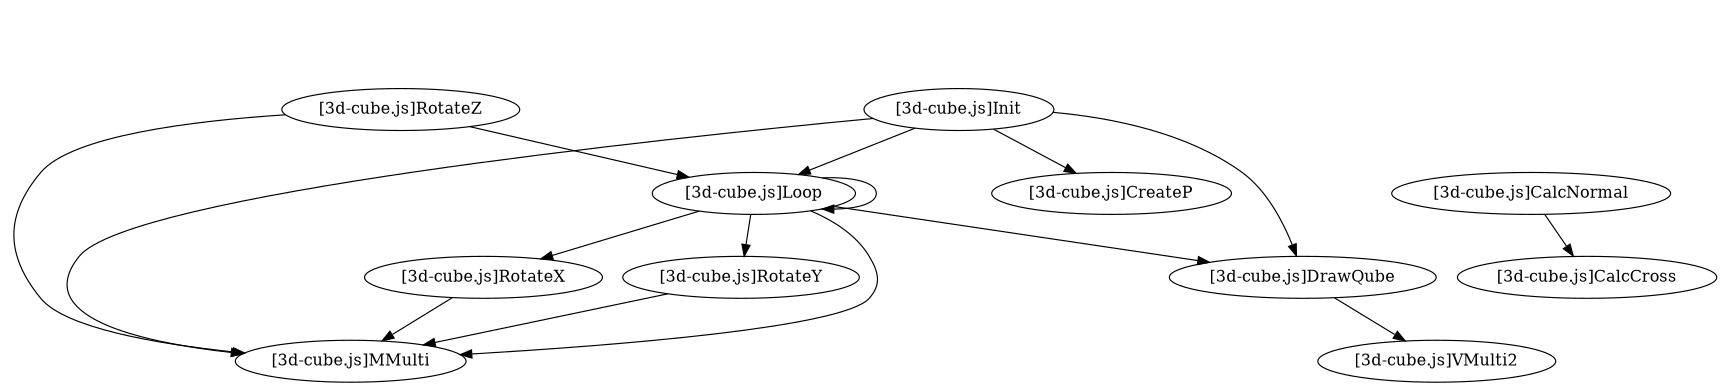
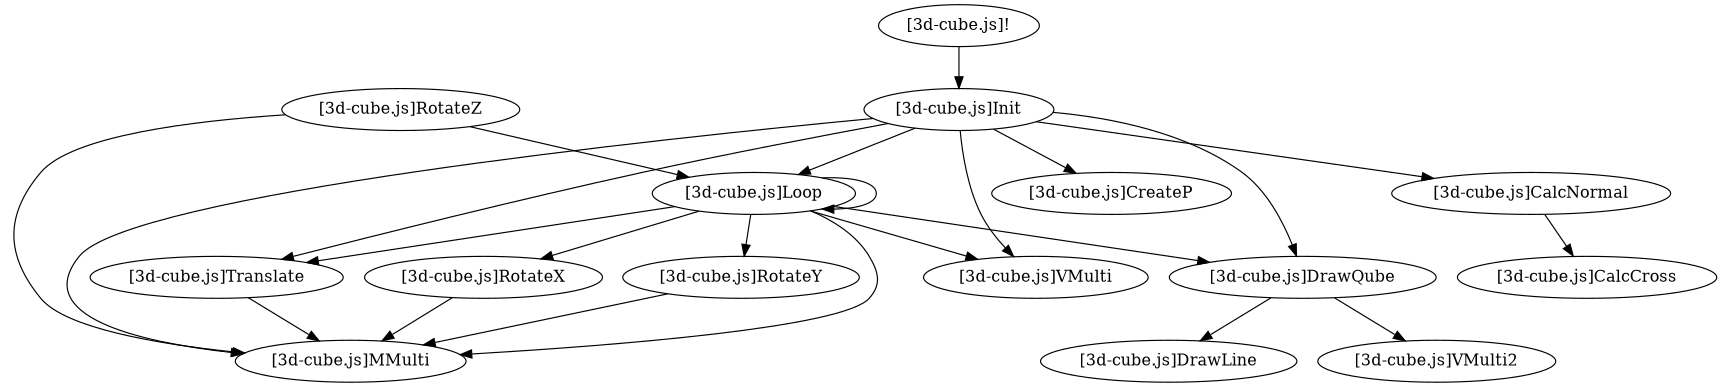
none -> (959, 26)
none -> (1229, 149)
none -> (217, 277)
none -> (1036, 277)
none -> (1169, 361)
